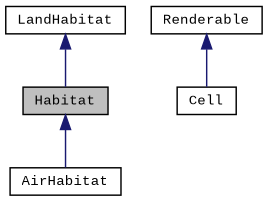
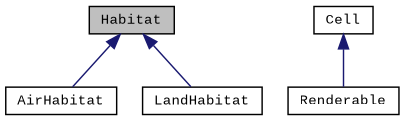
(66, 68) -> (172, 66)
(207, 68) -> (344, 68)
